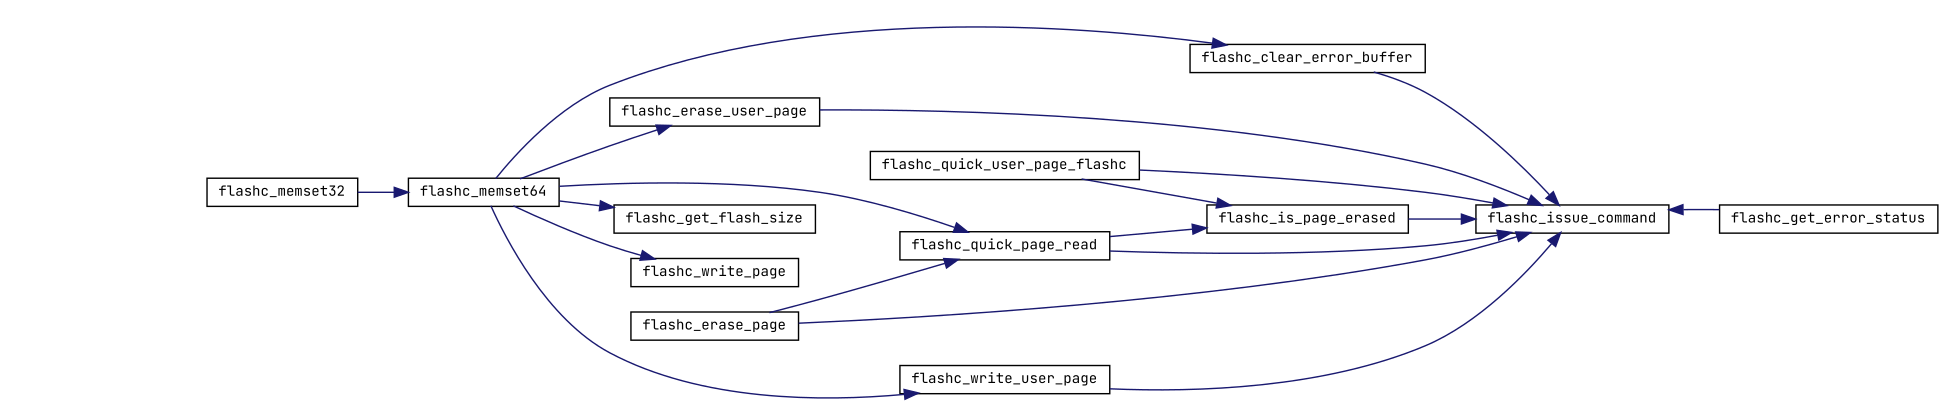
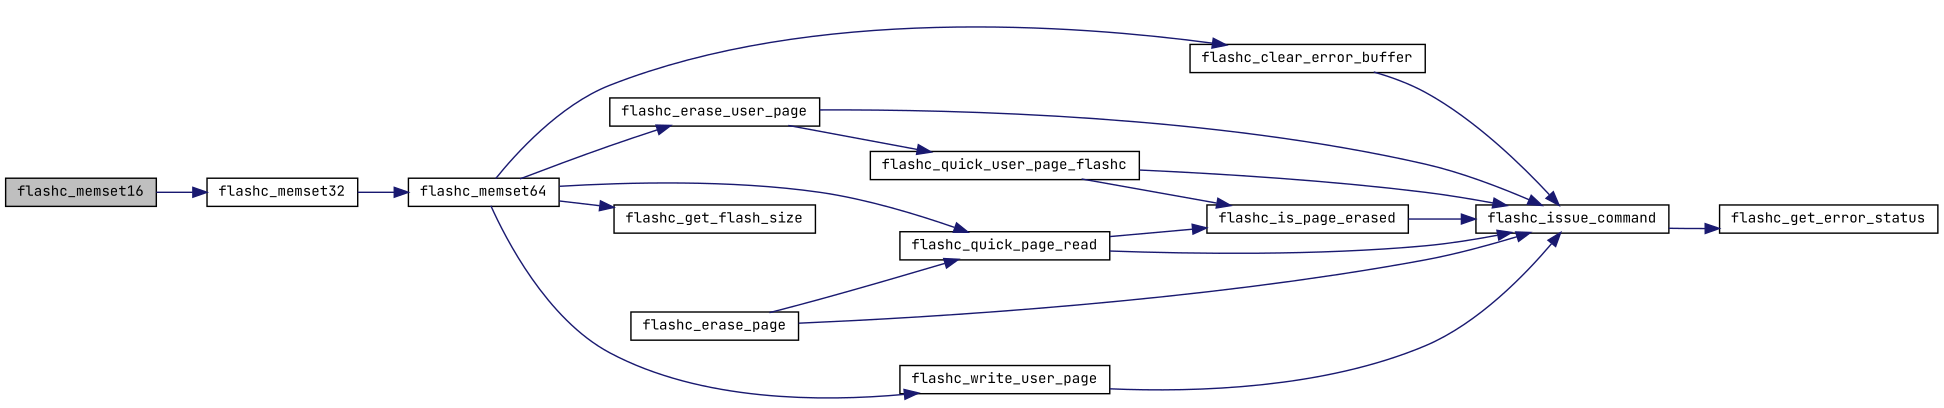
none -> (853, 137)
none -> (81, 192)
(1701, 210) -> (1687, 229)
(715, 273) -> none
